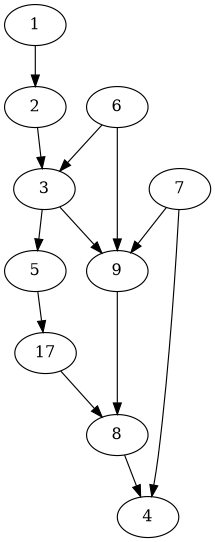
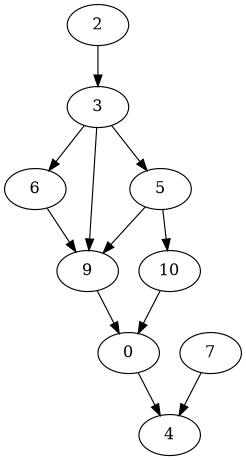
(35, 25) -> none
(85, 144) -> (70, 144)
(152, 226) -> (128, 226)
(46, 353) -> (170, 271)
(117, 435) -> (129, 353)
